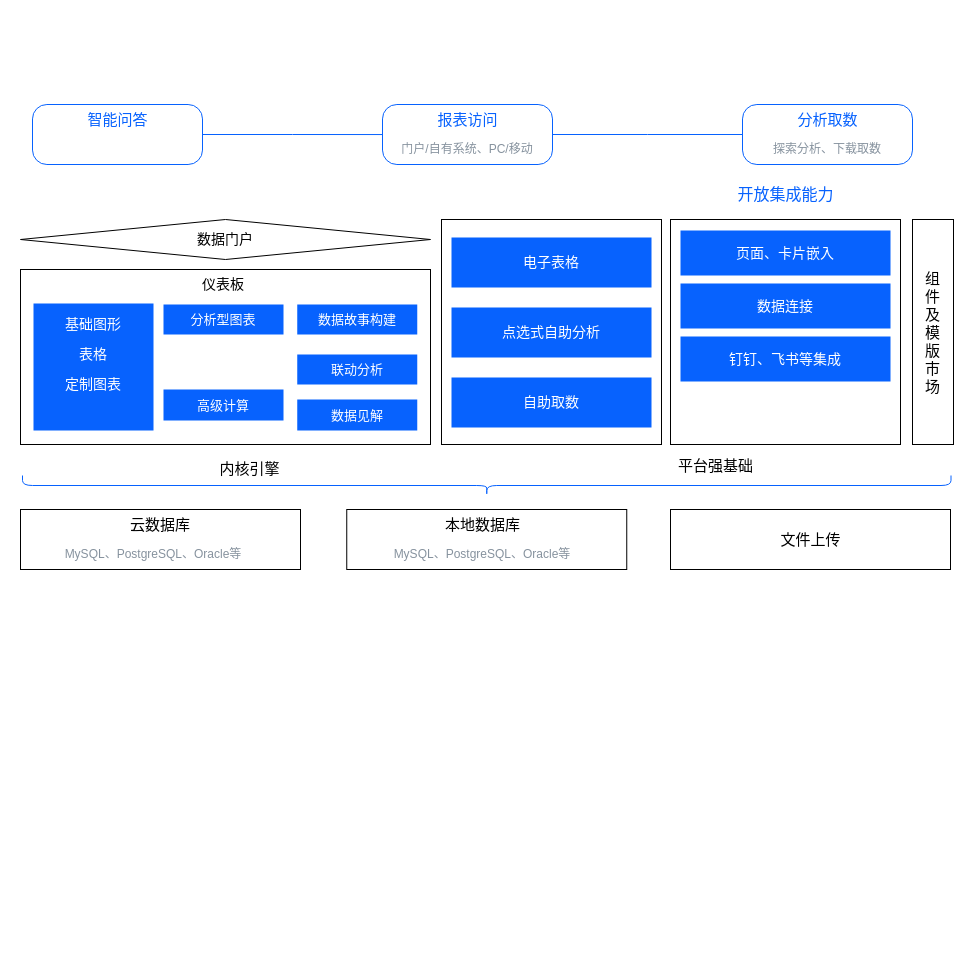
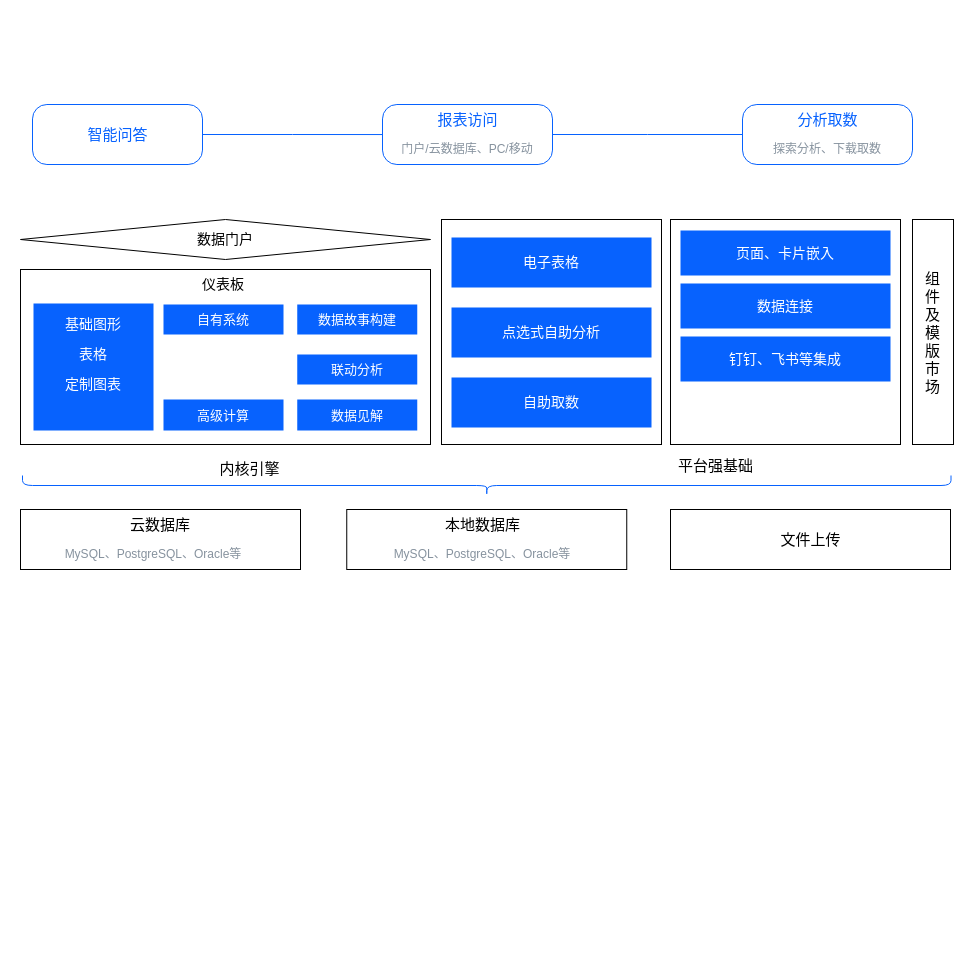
(118, 120) -> (118, 135)
(468, 150) -> (468, 150)
(786, 195) -> none
(224, 320) -> (224, 320)
(224, 405) -> (224, 415)
